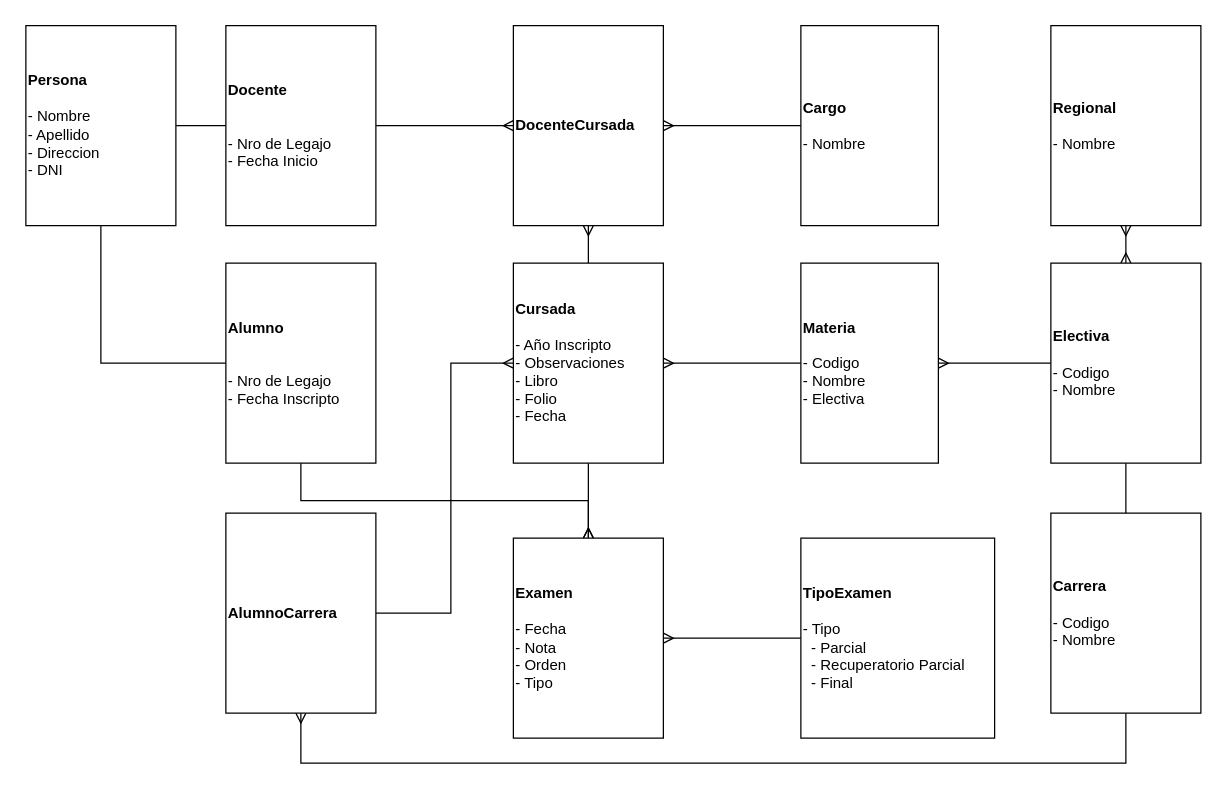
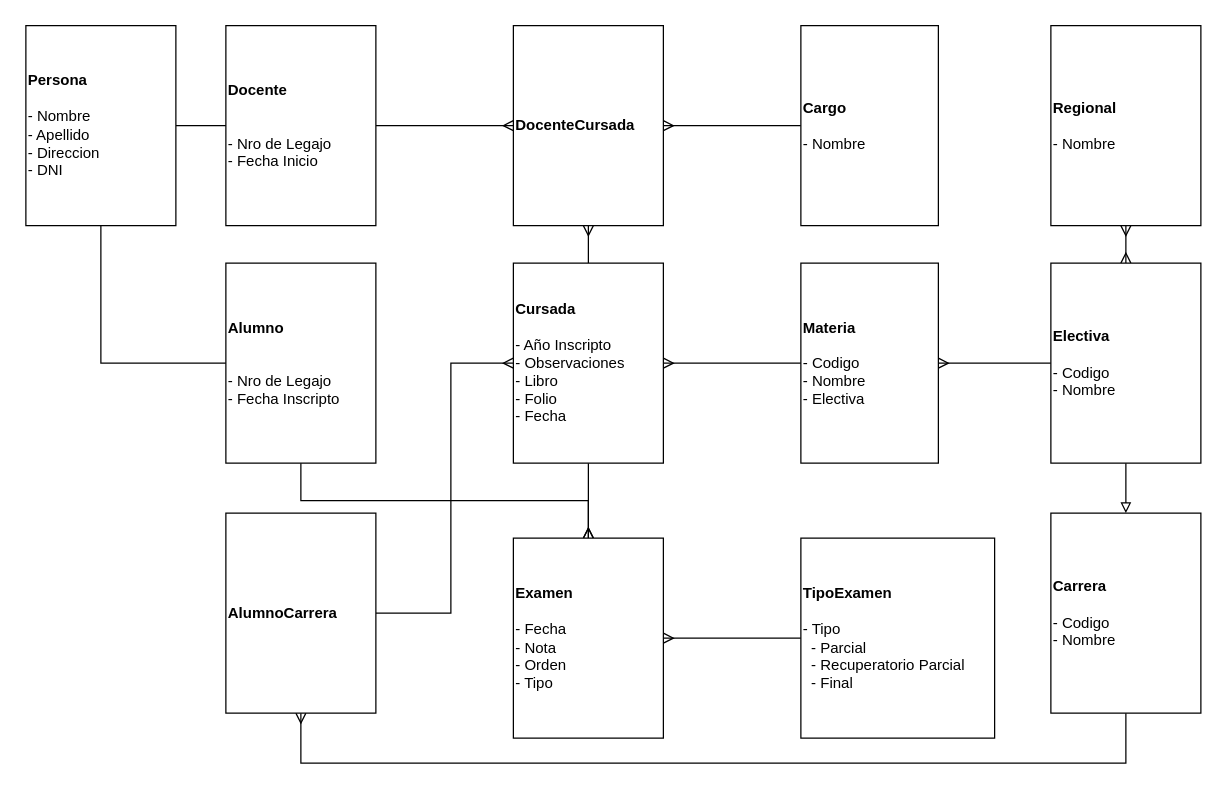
(1126, 505) -> (1126, 501)
